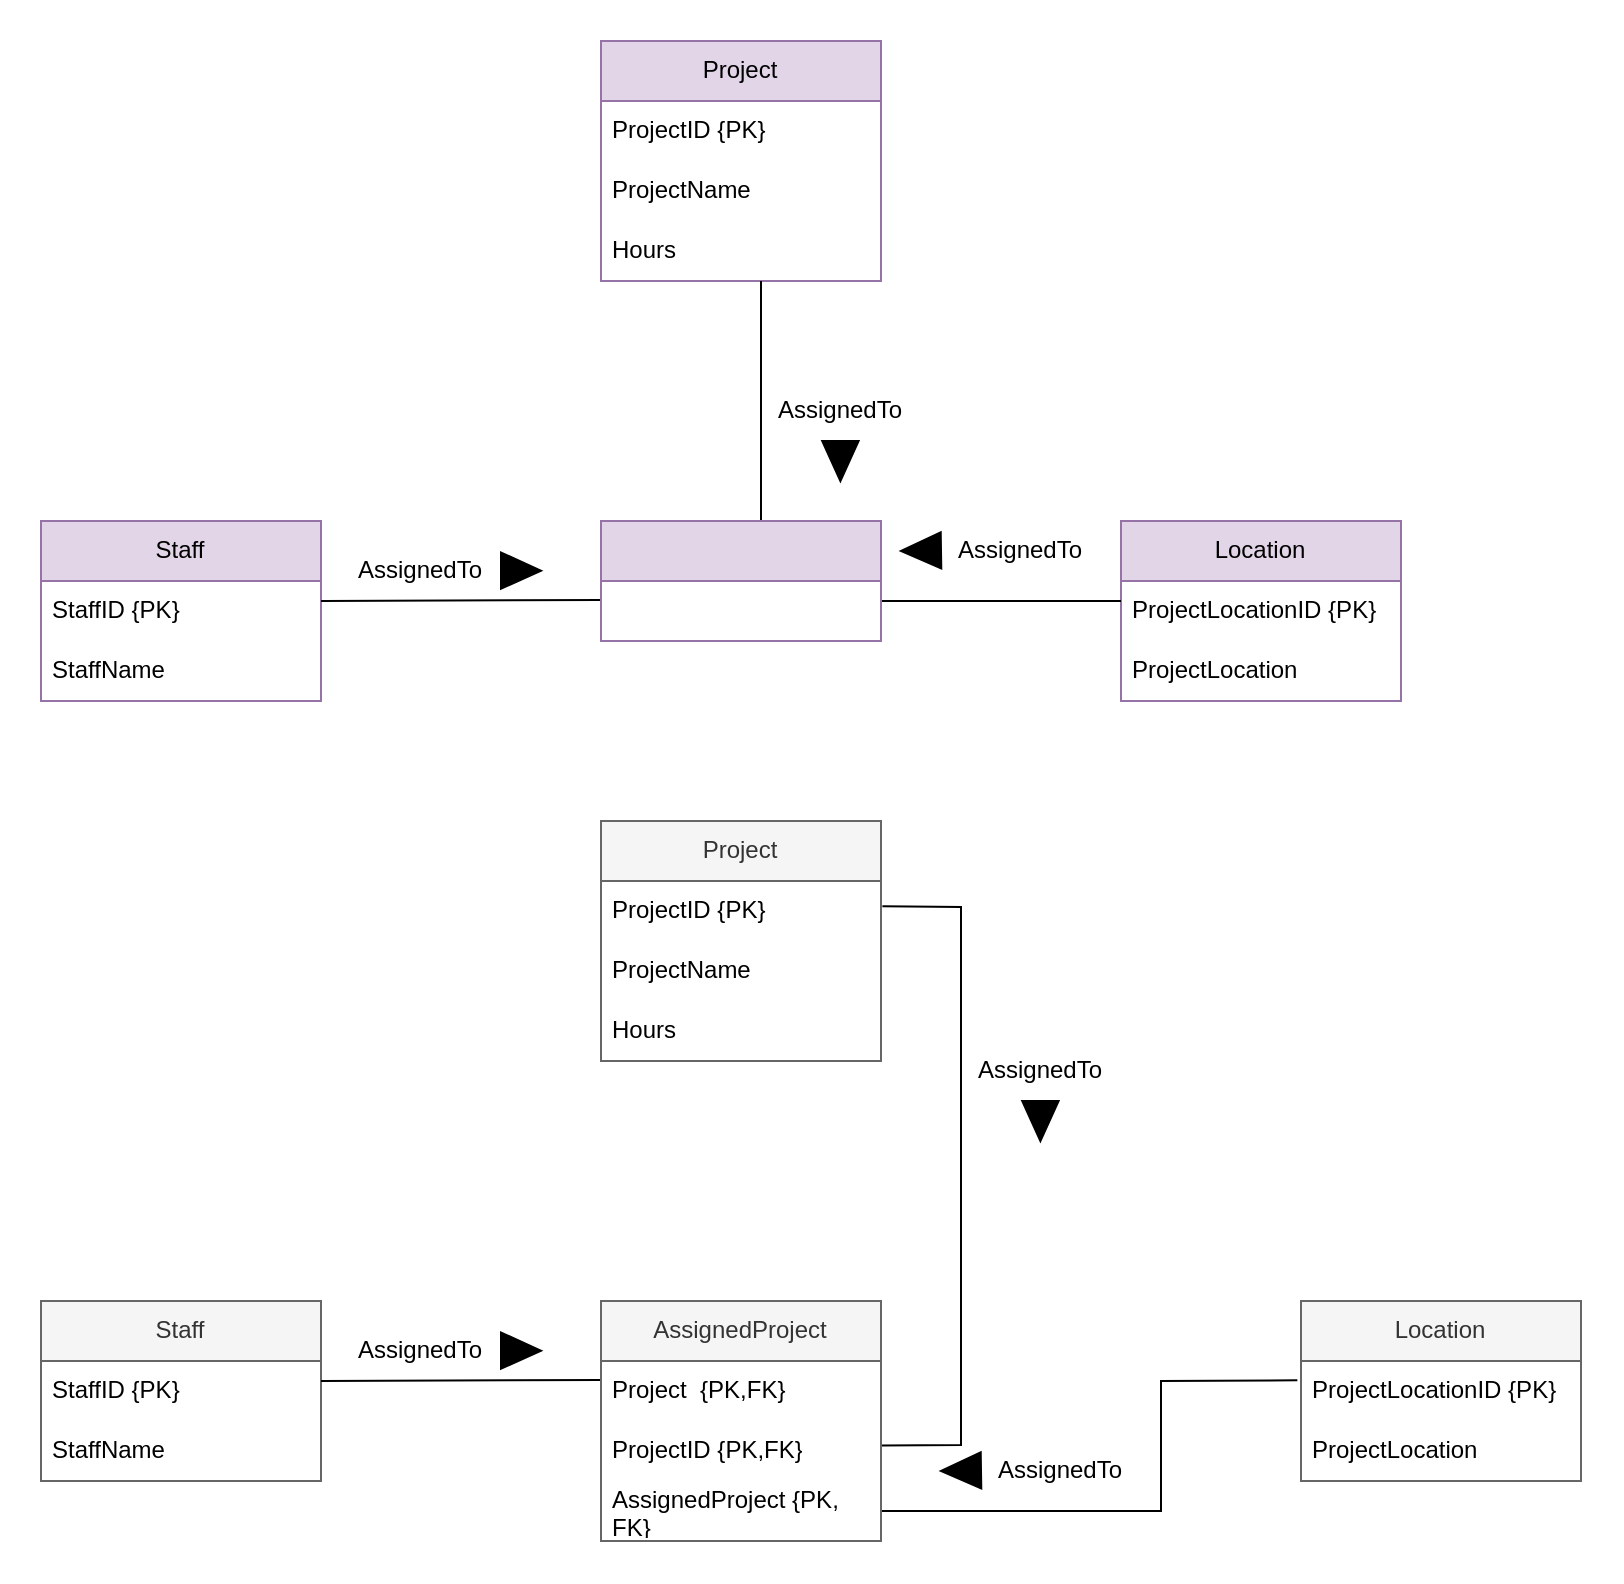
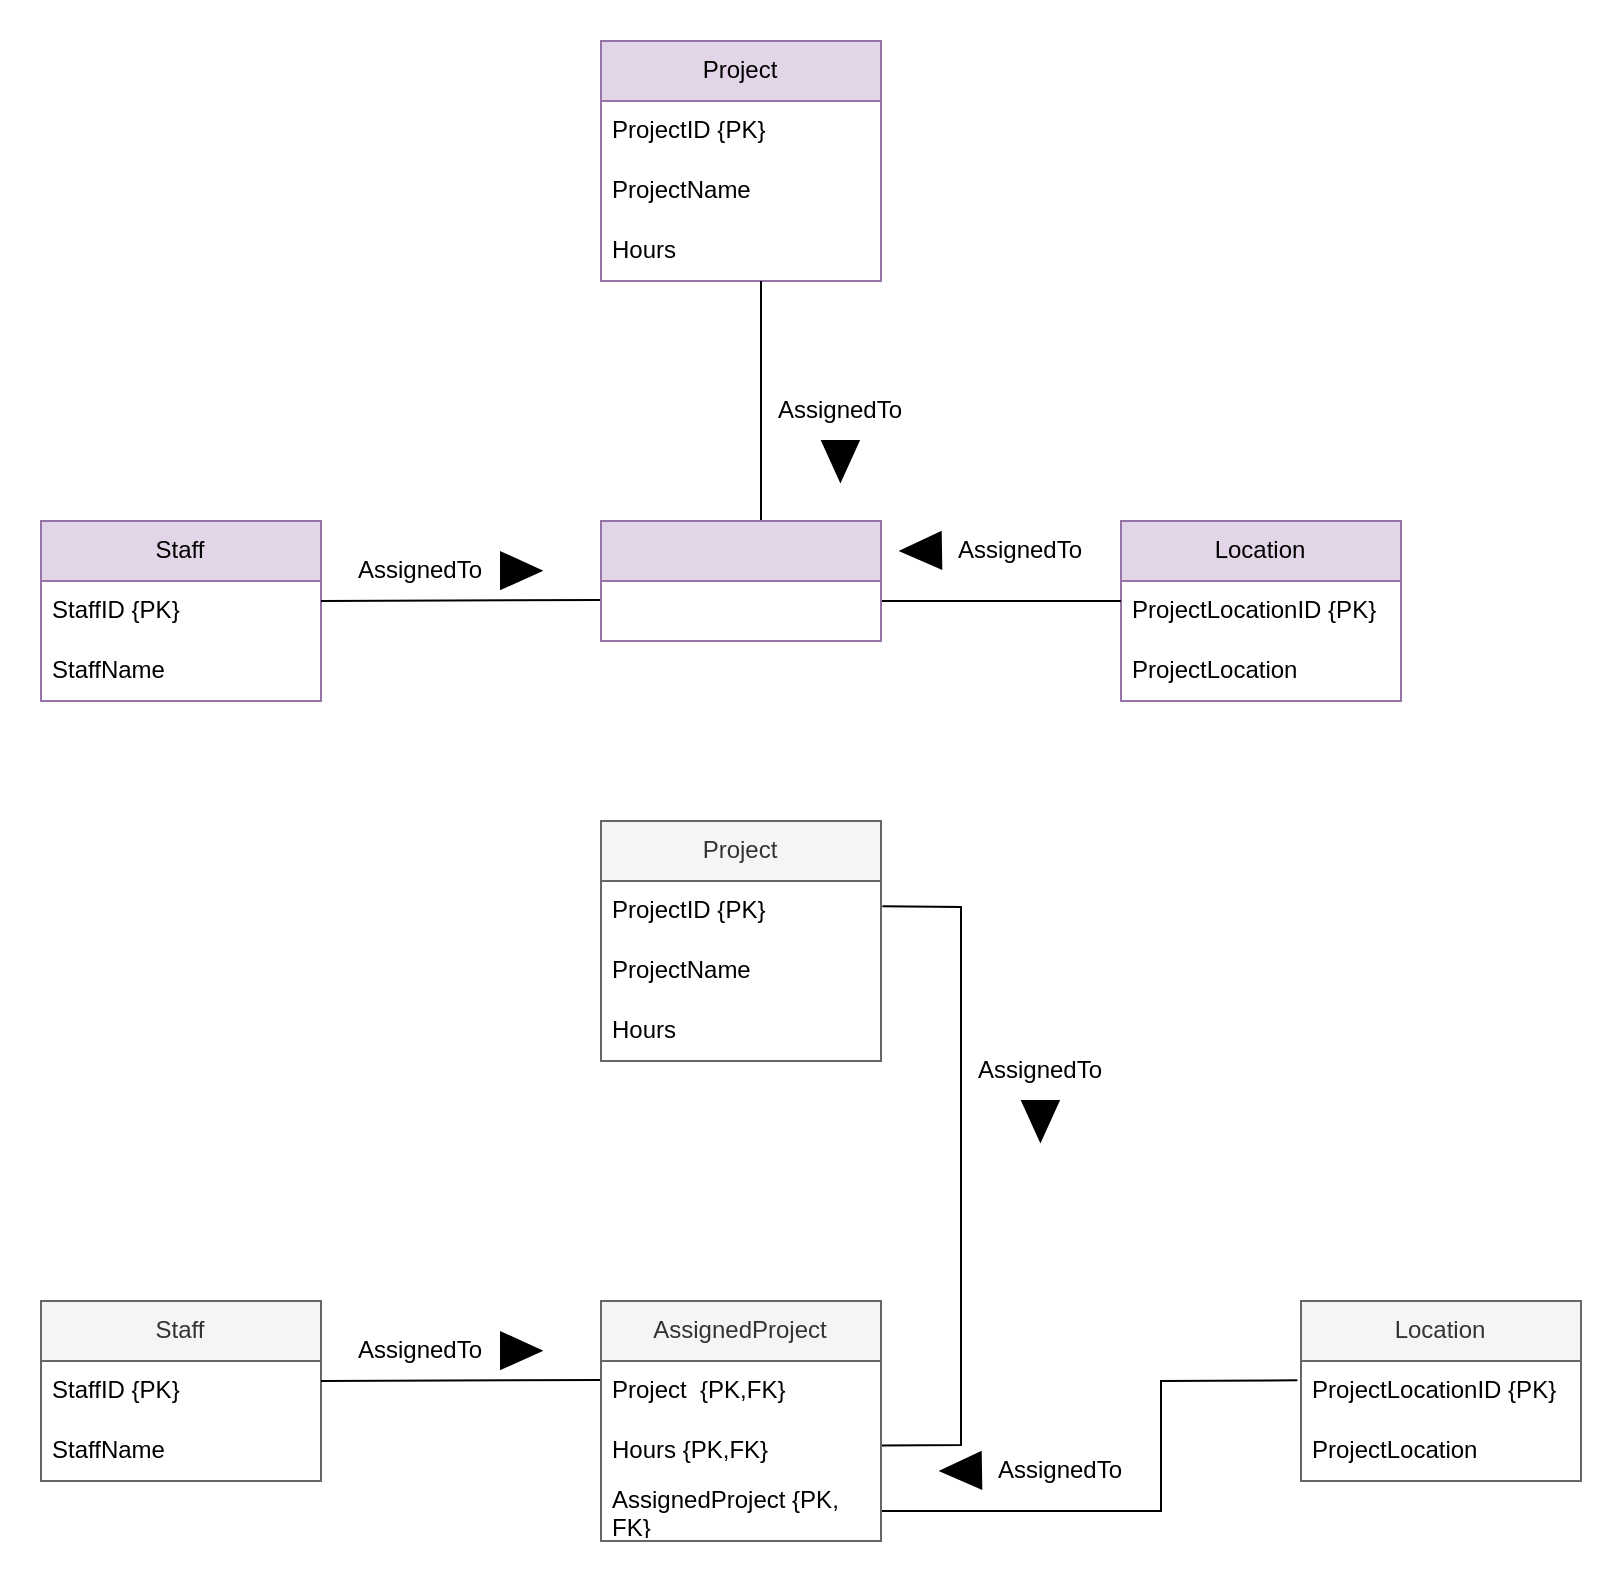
(721, 1451) -> (694, 1451)
